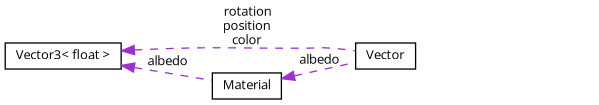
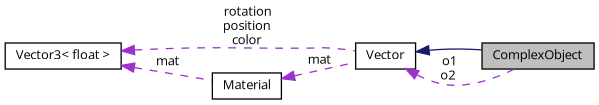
none -> (538, 56)
(319, 61) -> (319, 61)
(167, 62) -> (167, 62)
